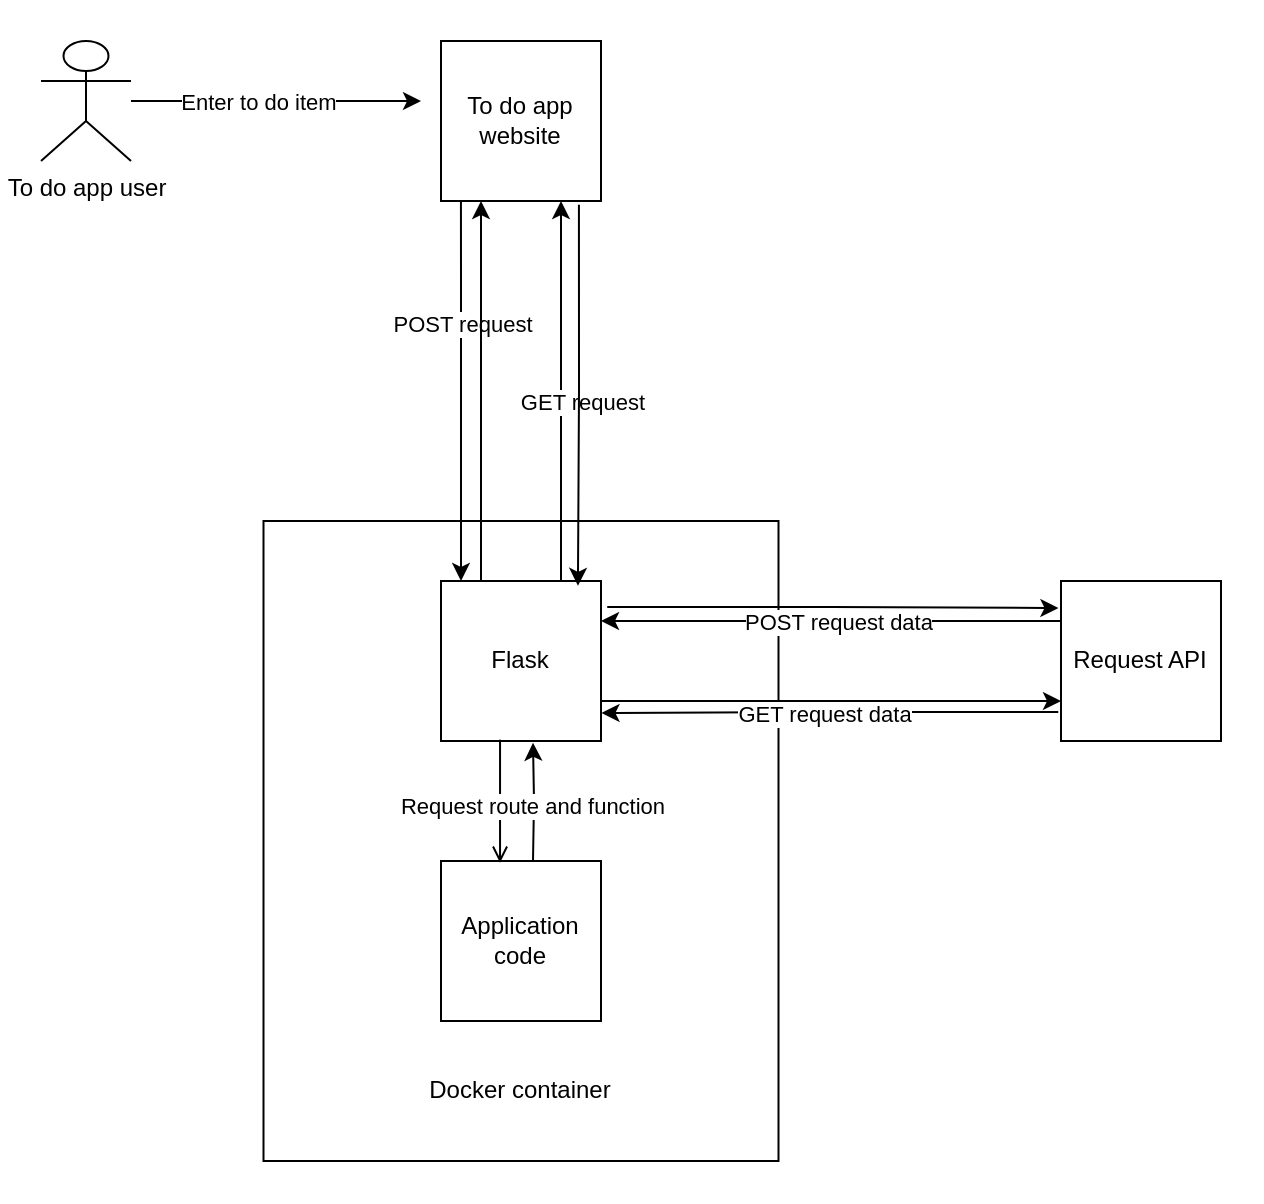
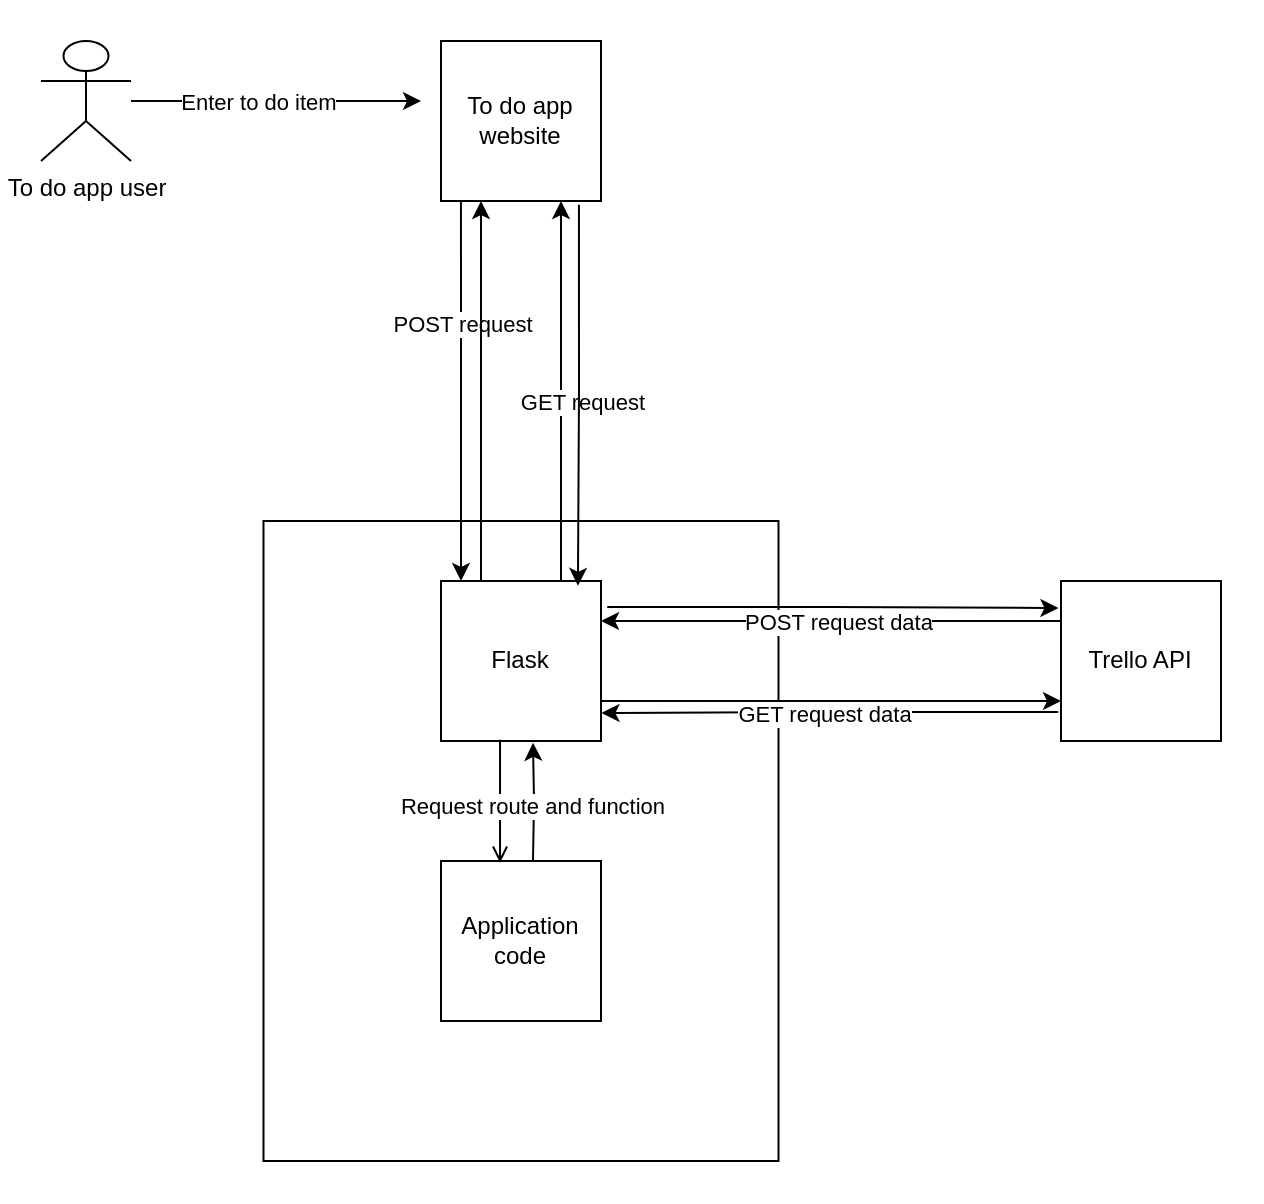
(1141, 661) -> (1141, 661)
(521, 1091) -> none
